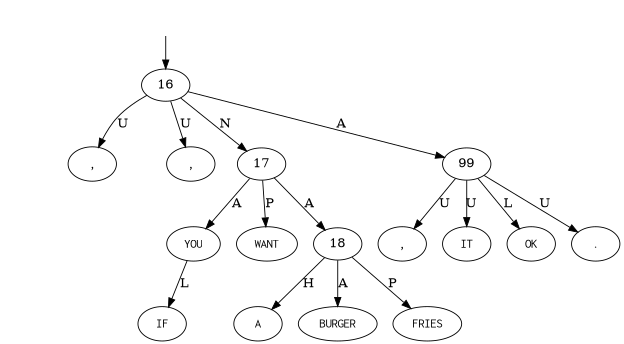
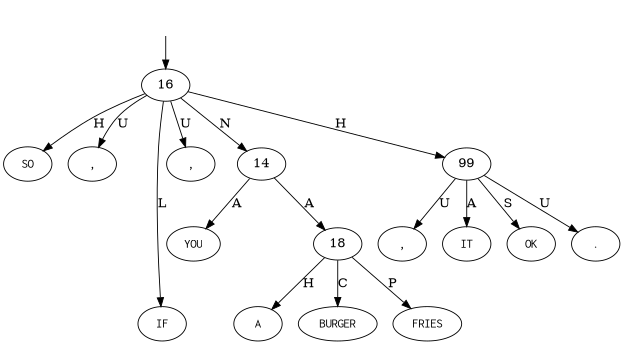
(341, 124) -> (341, 124)
none -> (28, 164)
(262, 164) -> (262, 164)
(471, 204) -> (471, 204)
(508, 204) -> (508, 204)
(267, 244) -> none
(180, 280) -> (157, 199)
(343, 284) -> (343, 284)
